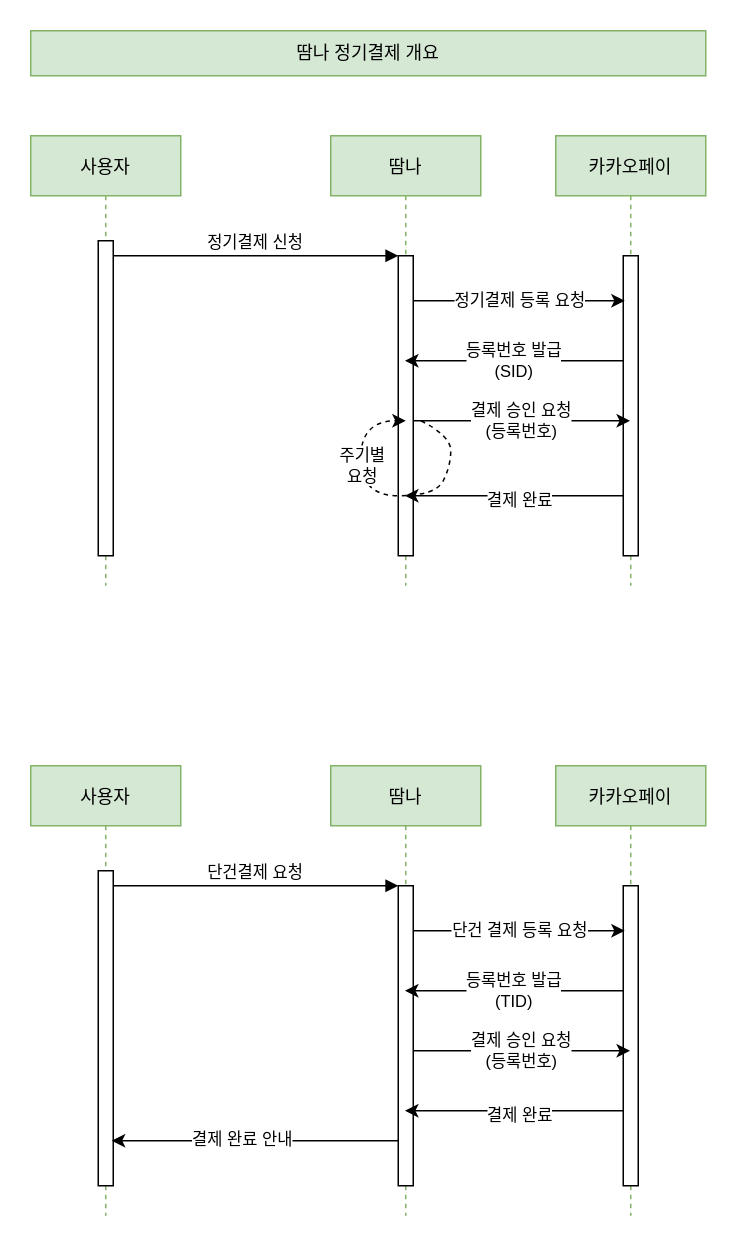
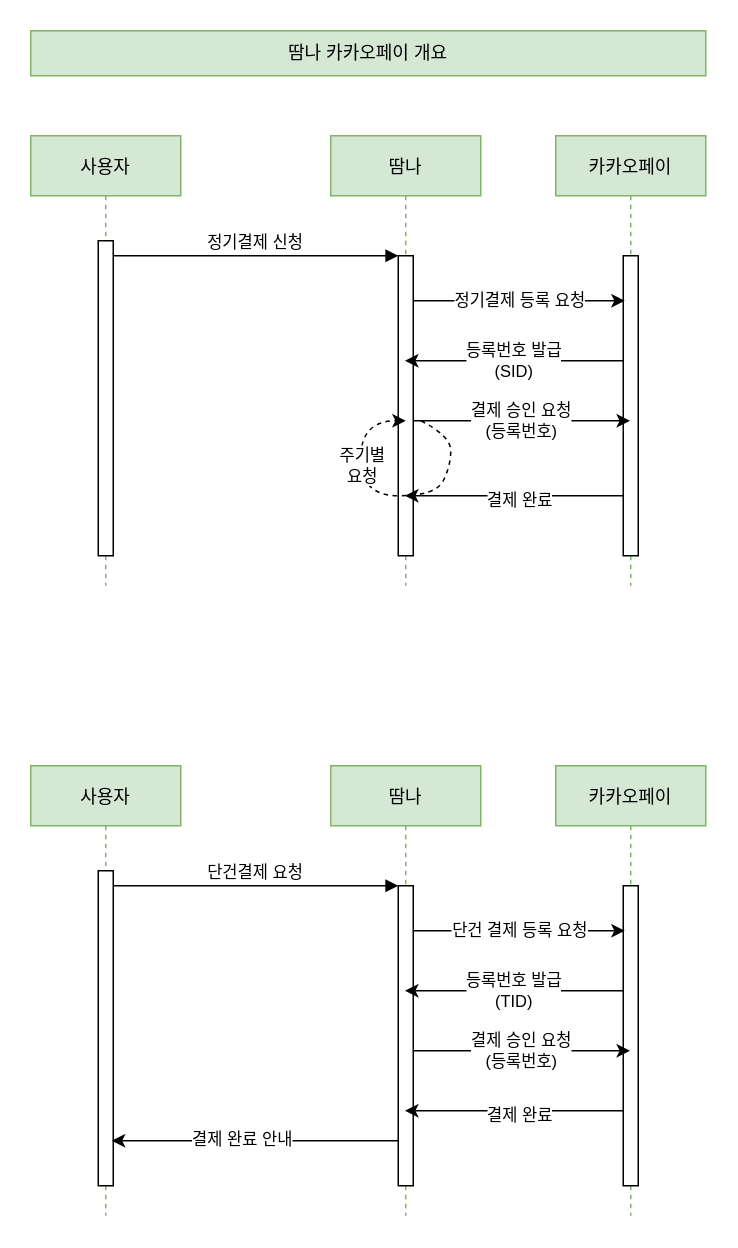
(368, 53) -> (368, 53)
